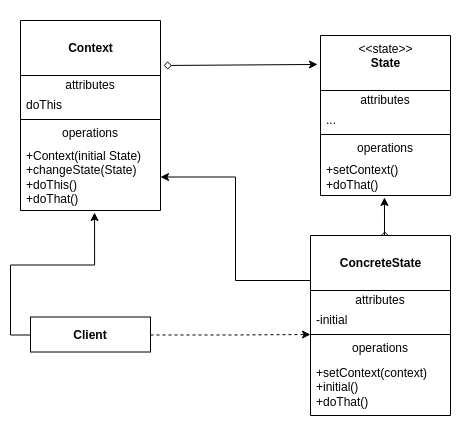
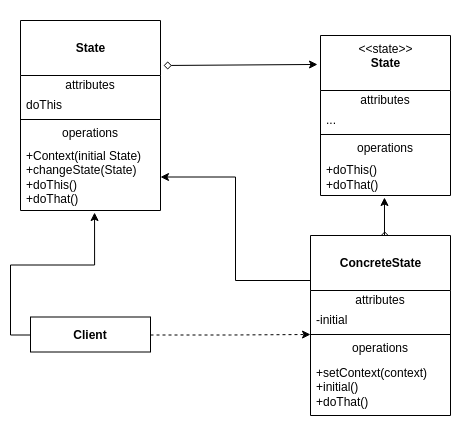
(91, 35) -> (91, 35)
(370, 178) -> (357, 178)
